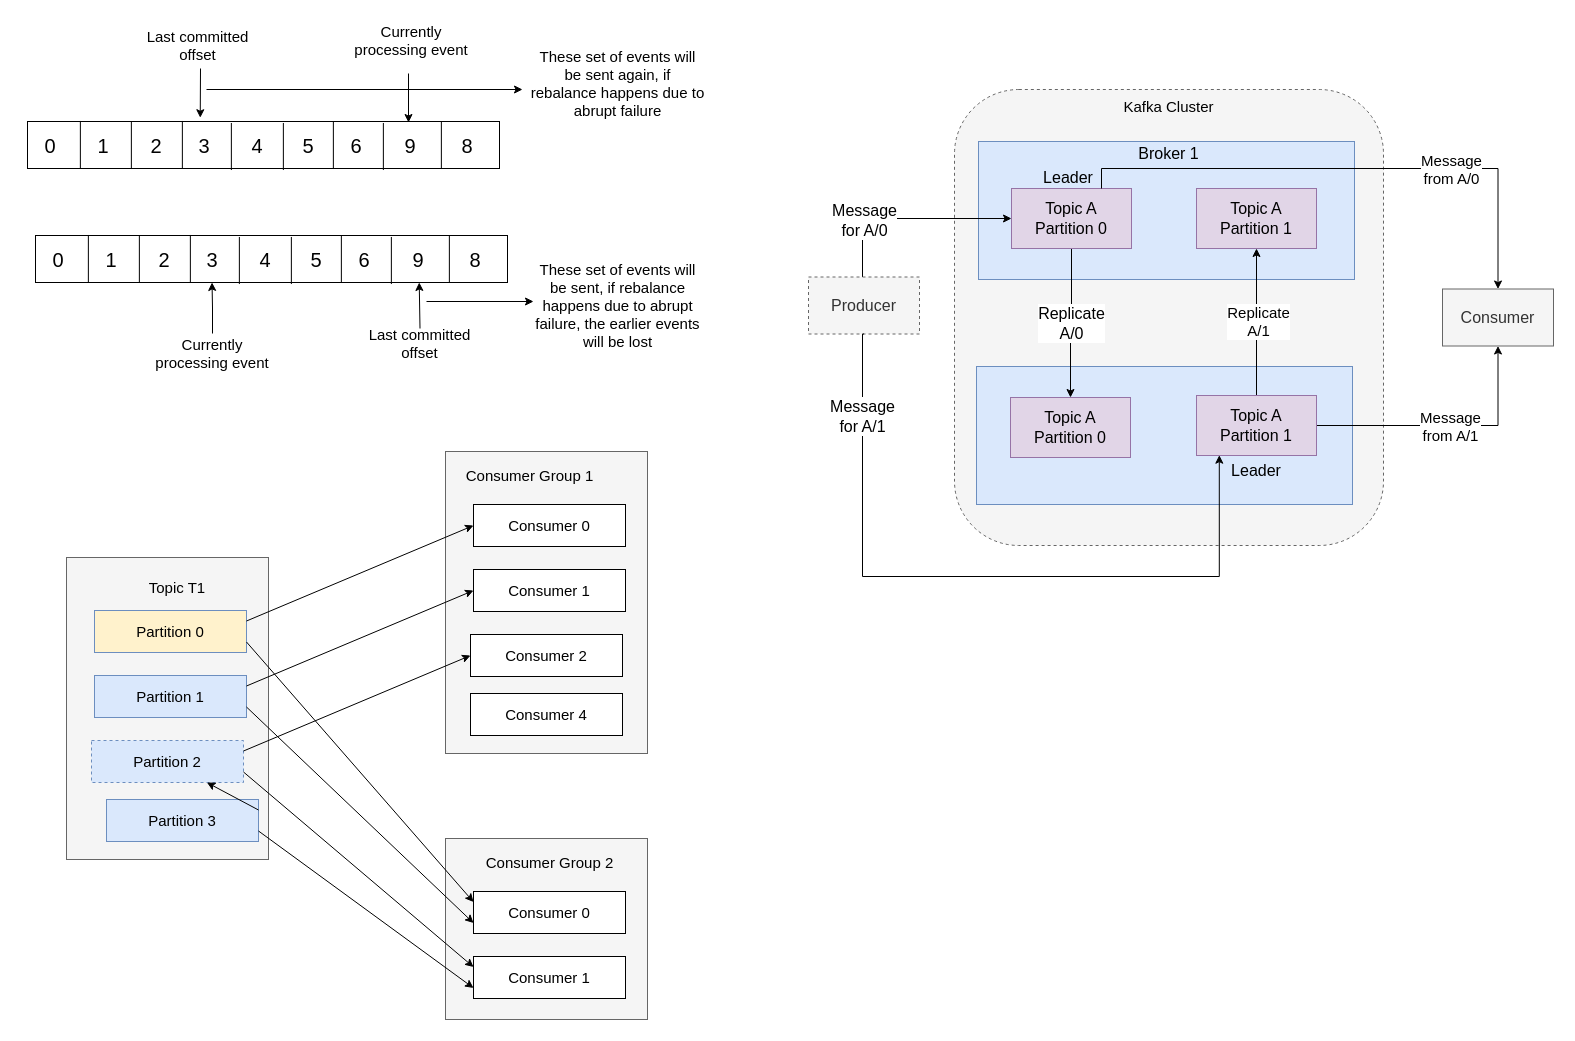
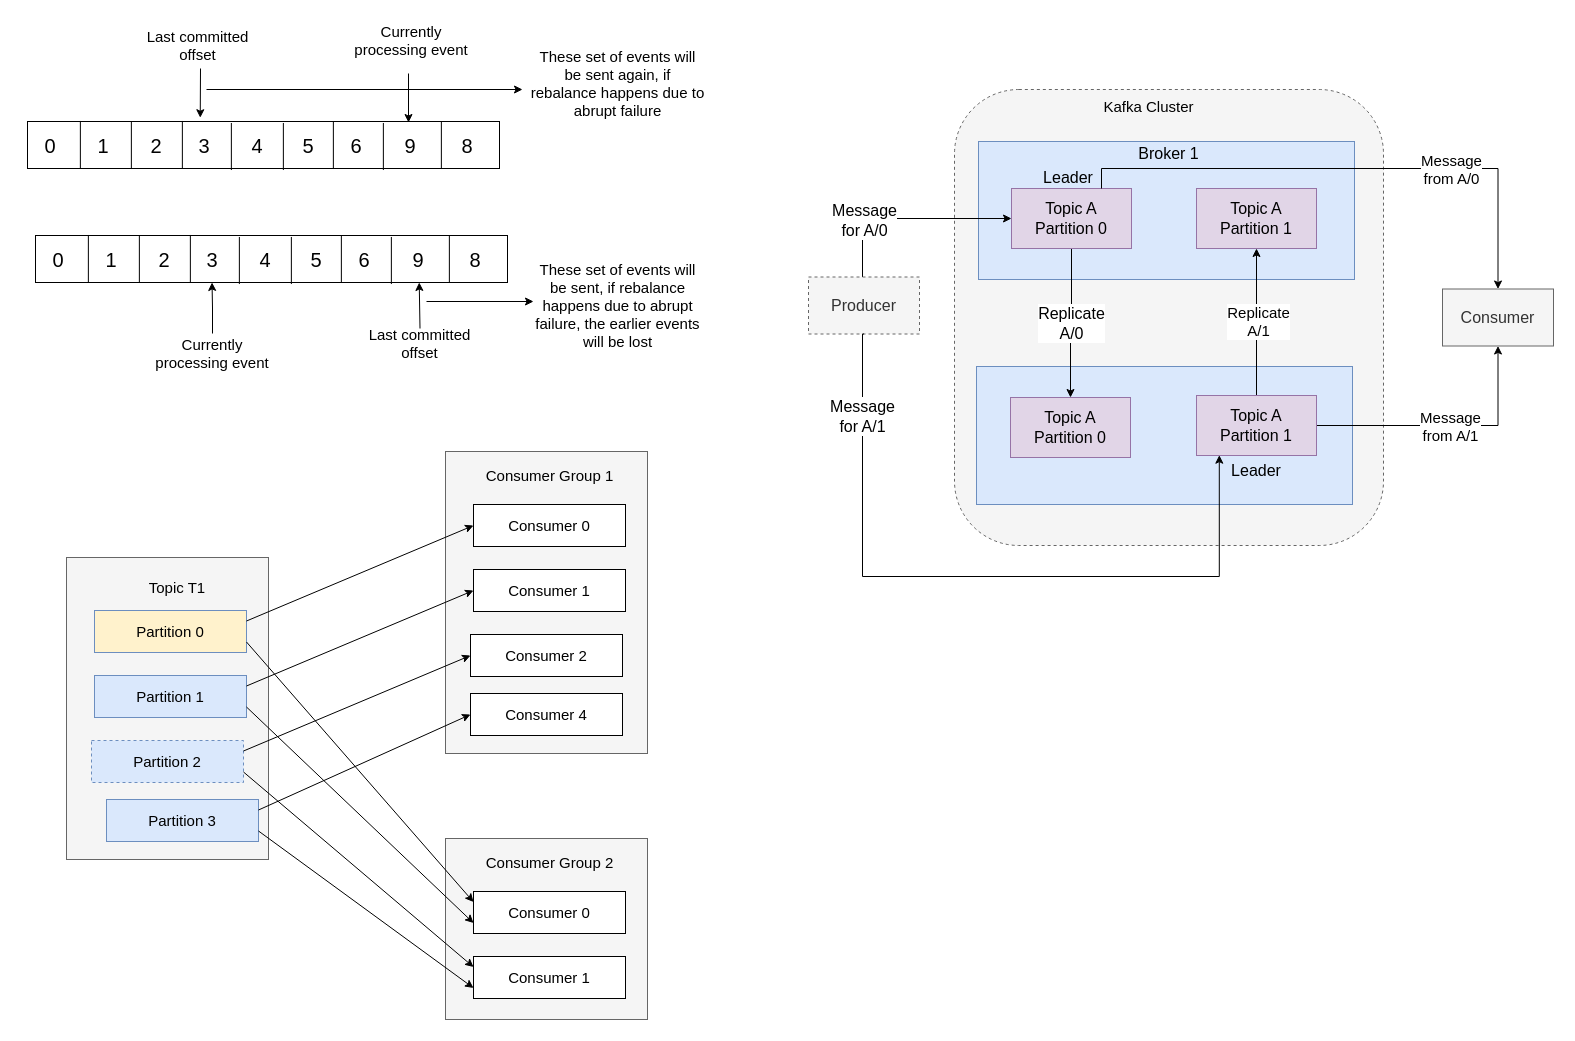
(1169, 107) -> (1149, 107)
(530, 476) -> (550, 476)
(236, 798) -> (362, 764)
